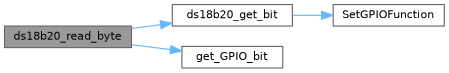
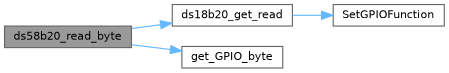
(232, 15) -> (232, 15)
(68, 37) -> (68, 37)
(232, 57) -> (232, 57)
